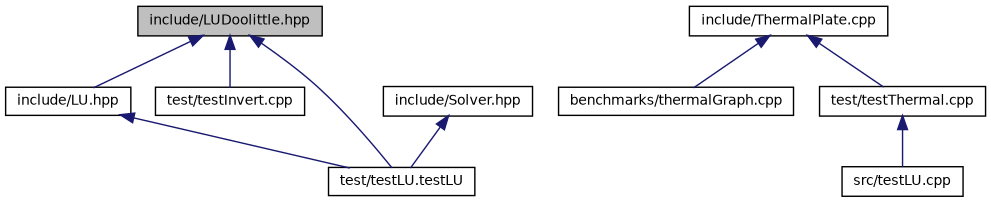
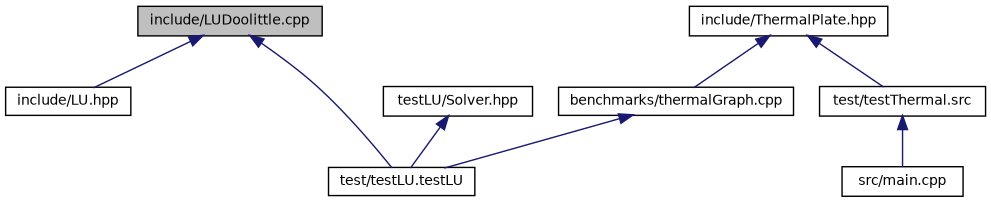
(230, 21) -> (230, 21)
(789, 21) -> (789, 21)
(230, 101) -> none
(458, 101) -> (458, 101)
(903, 101) -> (903, 101)
(242, 143) -> (532, 143)
(903, 181) -> (903, 181)
